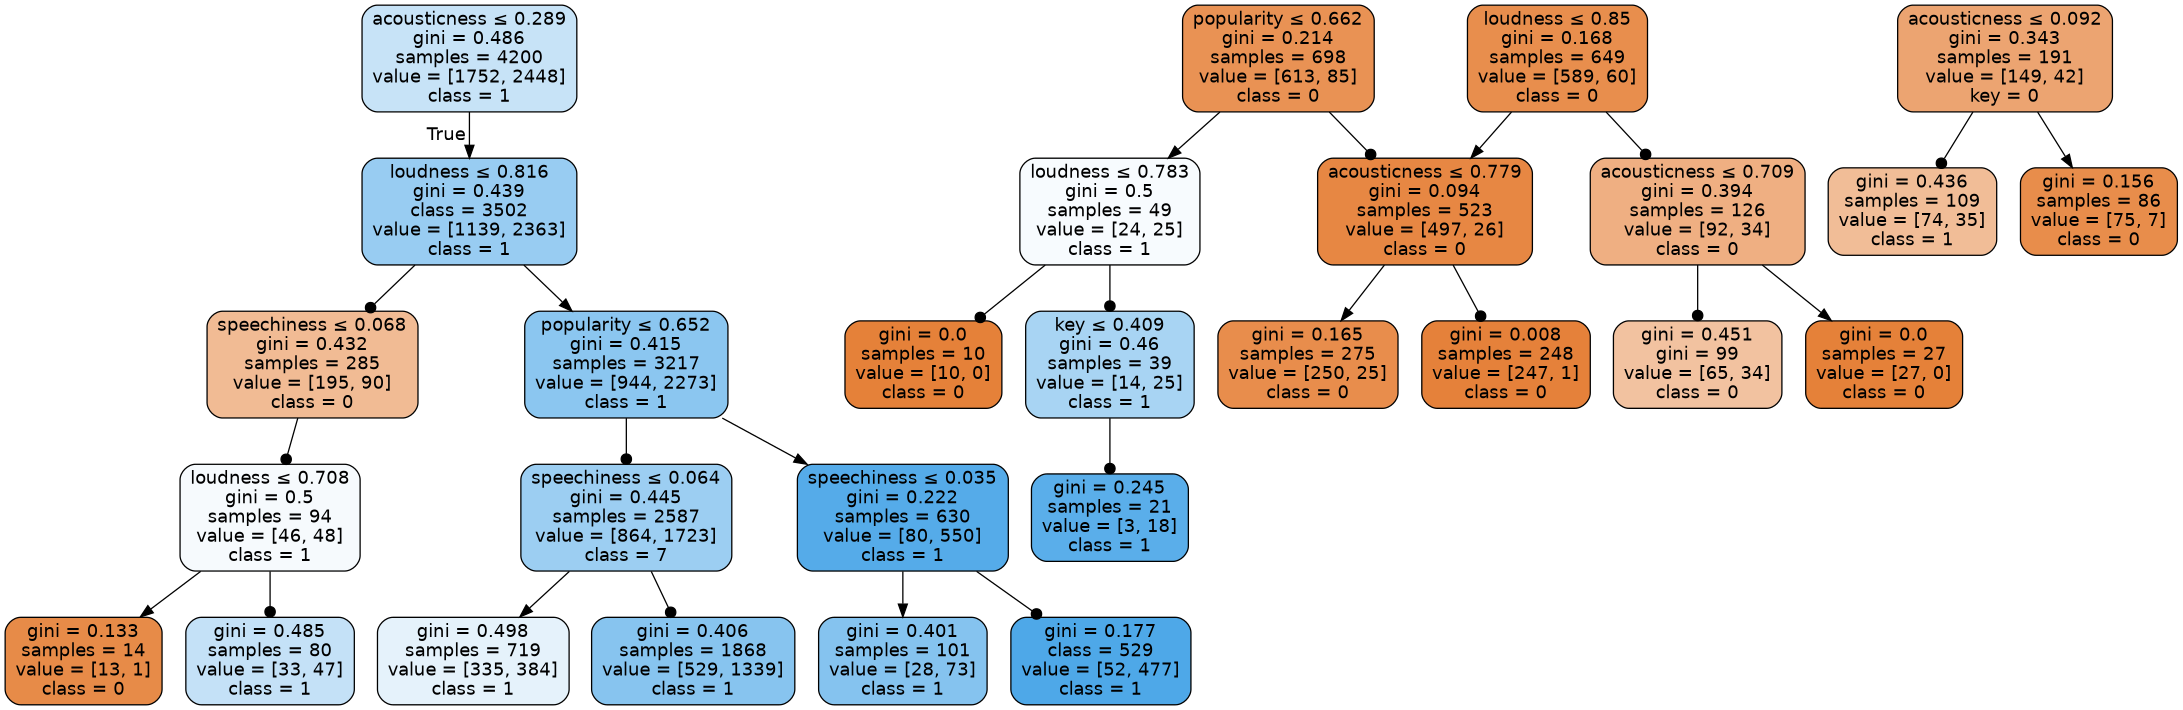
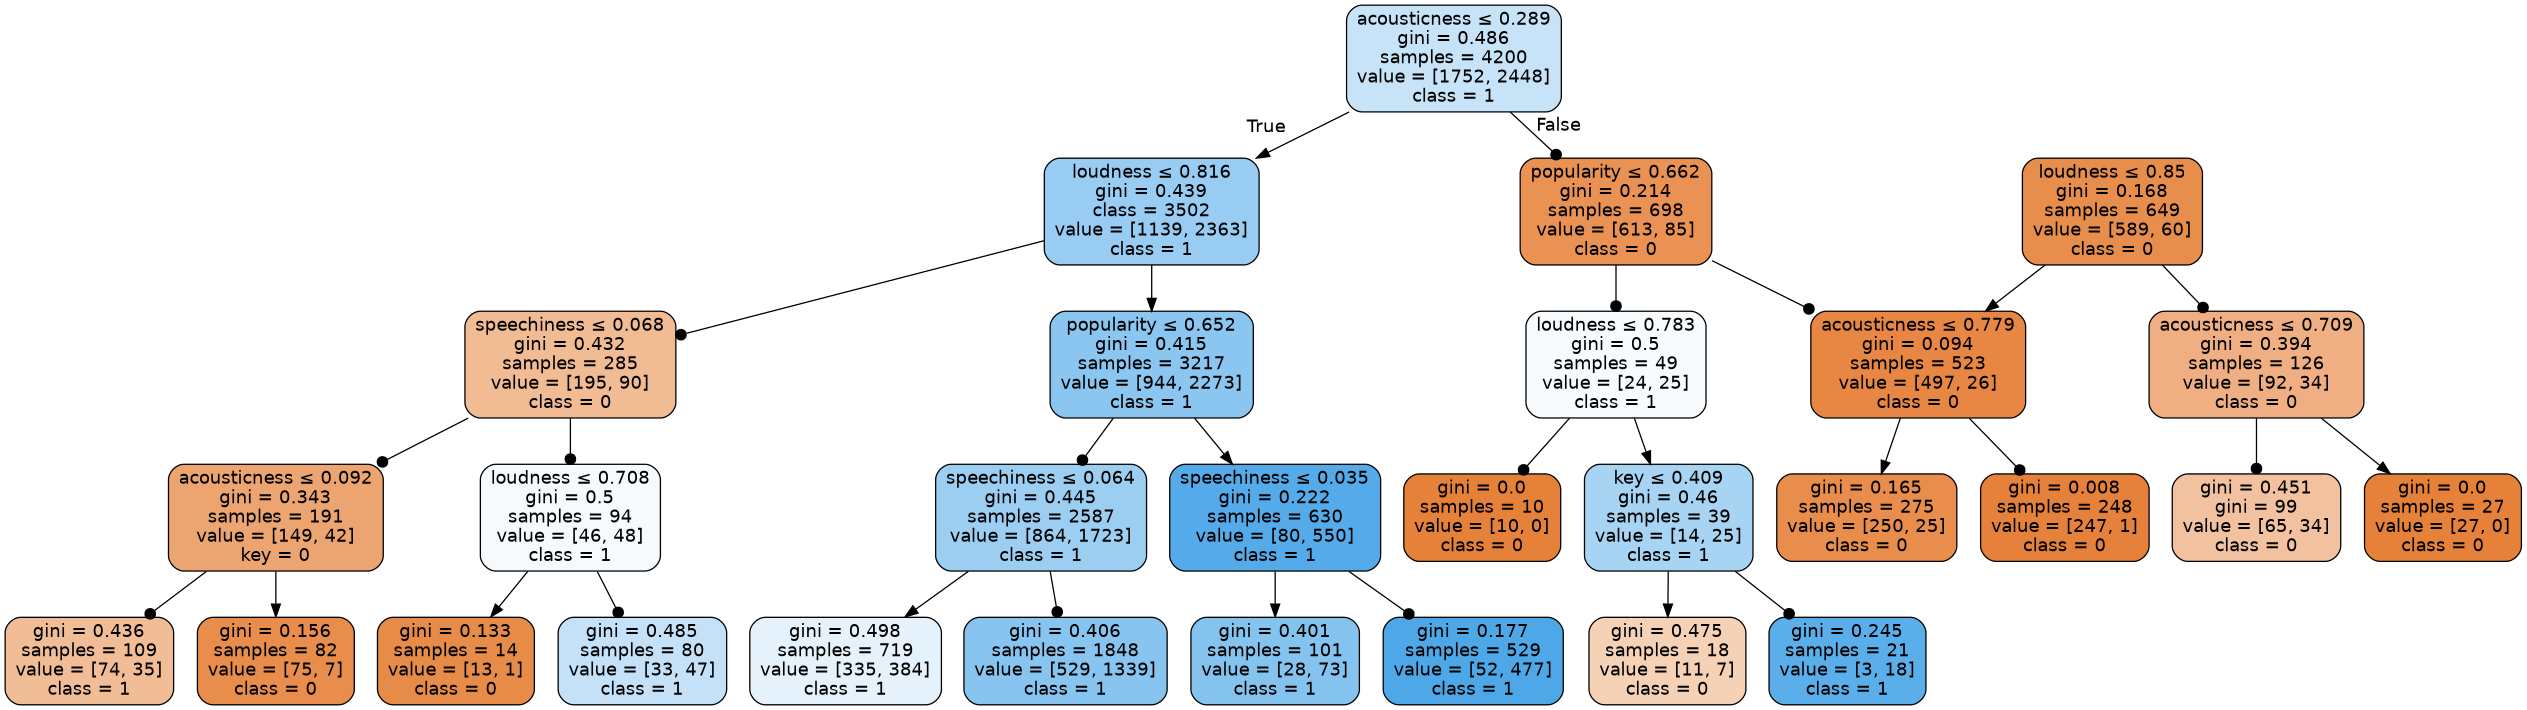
(1199, 131) -> (1616, 283)
none -> (1531, 132)
(2099, 201) -> (276, 651)
(1110, 283) -> (1640, 435)
none -> (428, 439)
(626, 556) -> (1041, 556)
(693, 651) -> (1066, 651)
(1101, 651) -> (1473, 651)
none -> (1667, 661)
